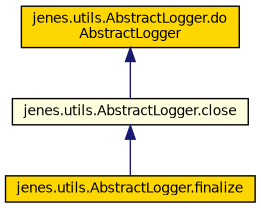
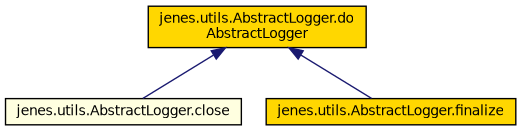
(130, 158) -> (336, 77)
